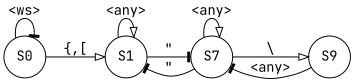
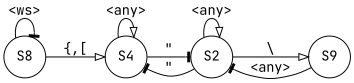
(25, 57) -> (25, 57)
(126, 57) -> (126, 57)
(212, 57) -> (212, 57)
